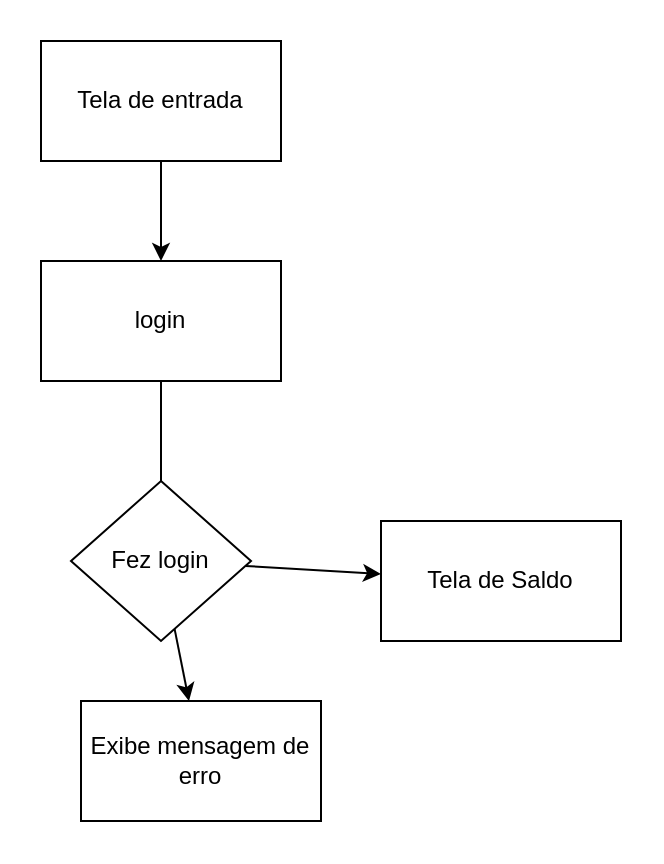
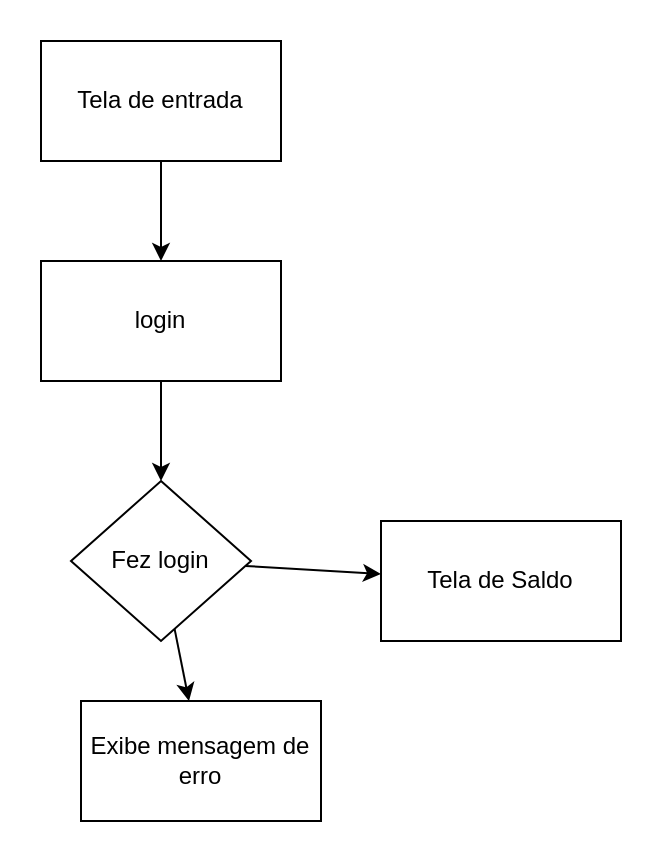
(161, 471) -> (161, 466)
